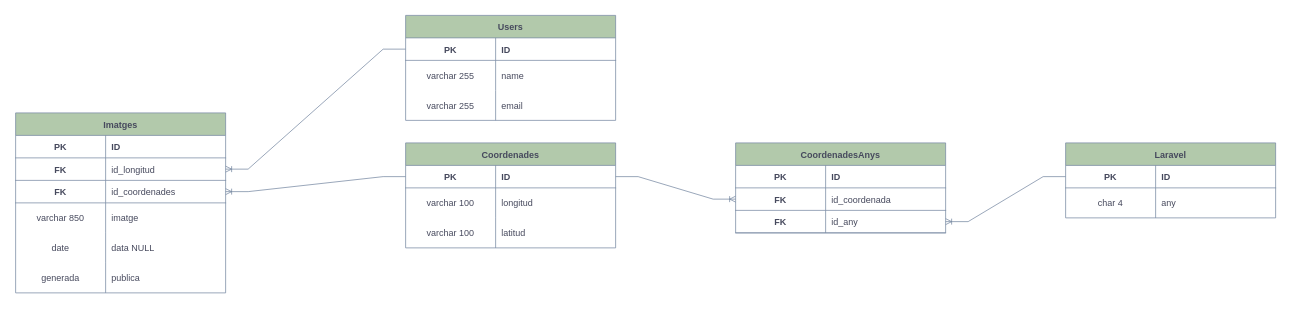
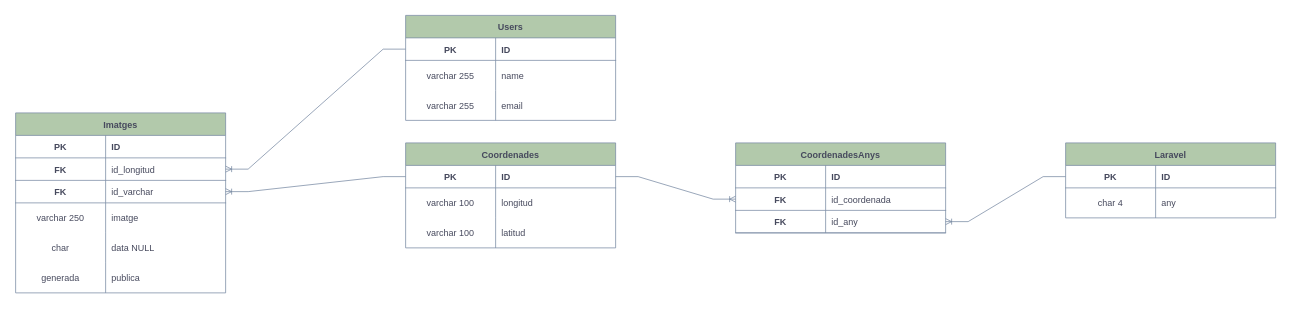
(145, 192) -> (135, 192)
(60, 218) -> (60, 218)
(60, 248) -> (60, 248)
